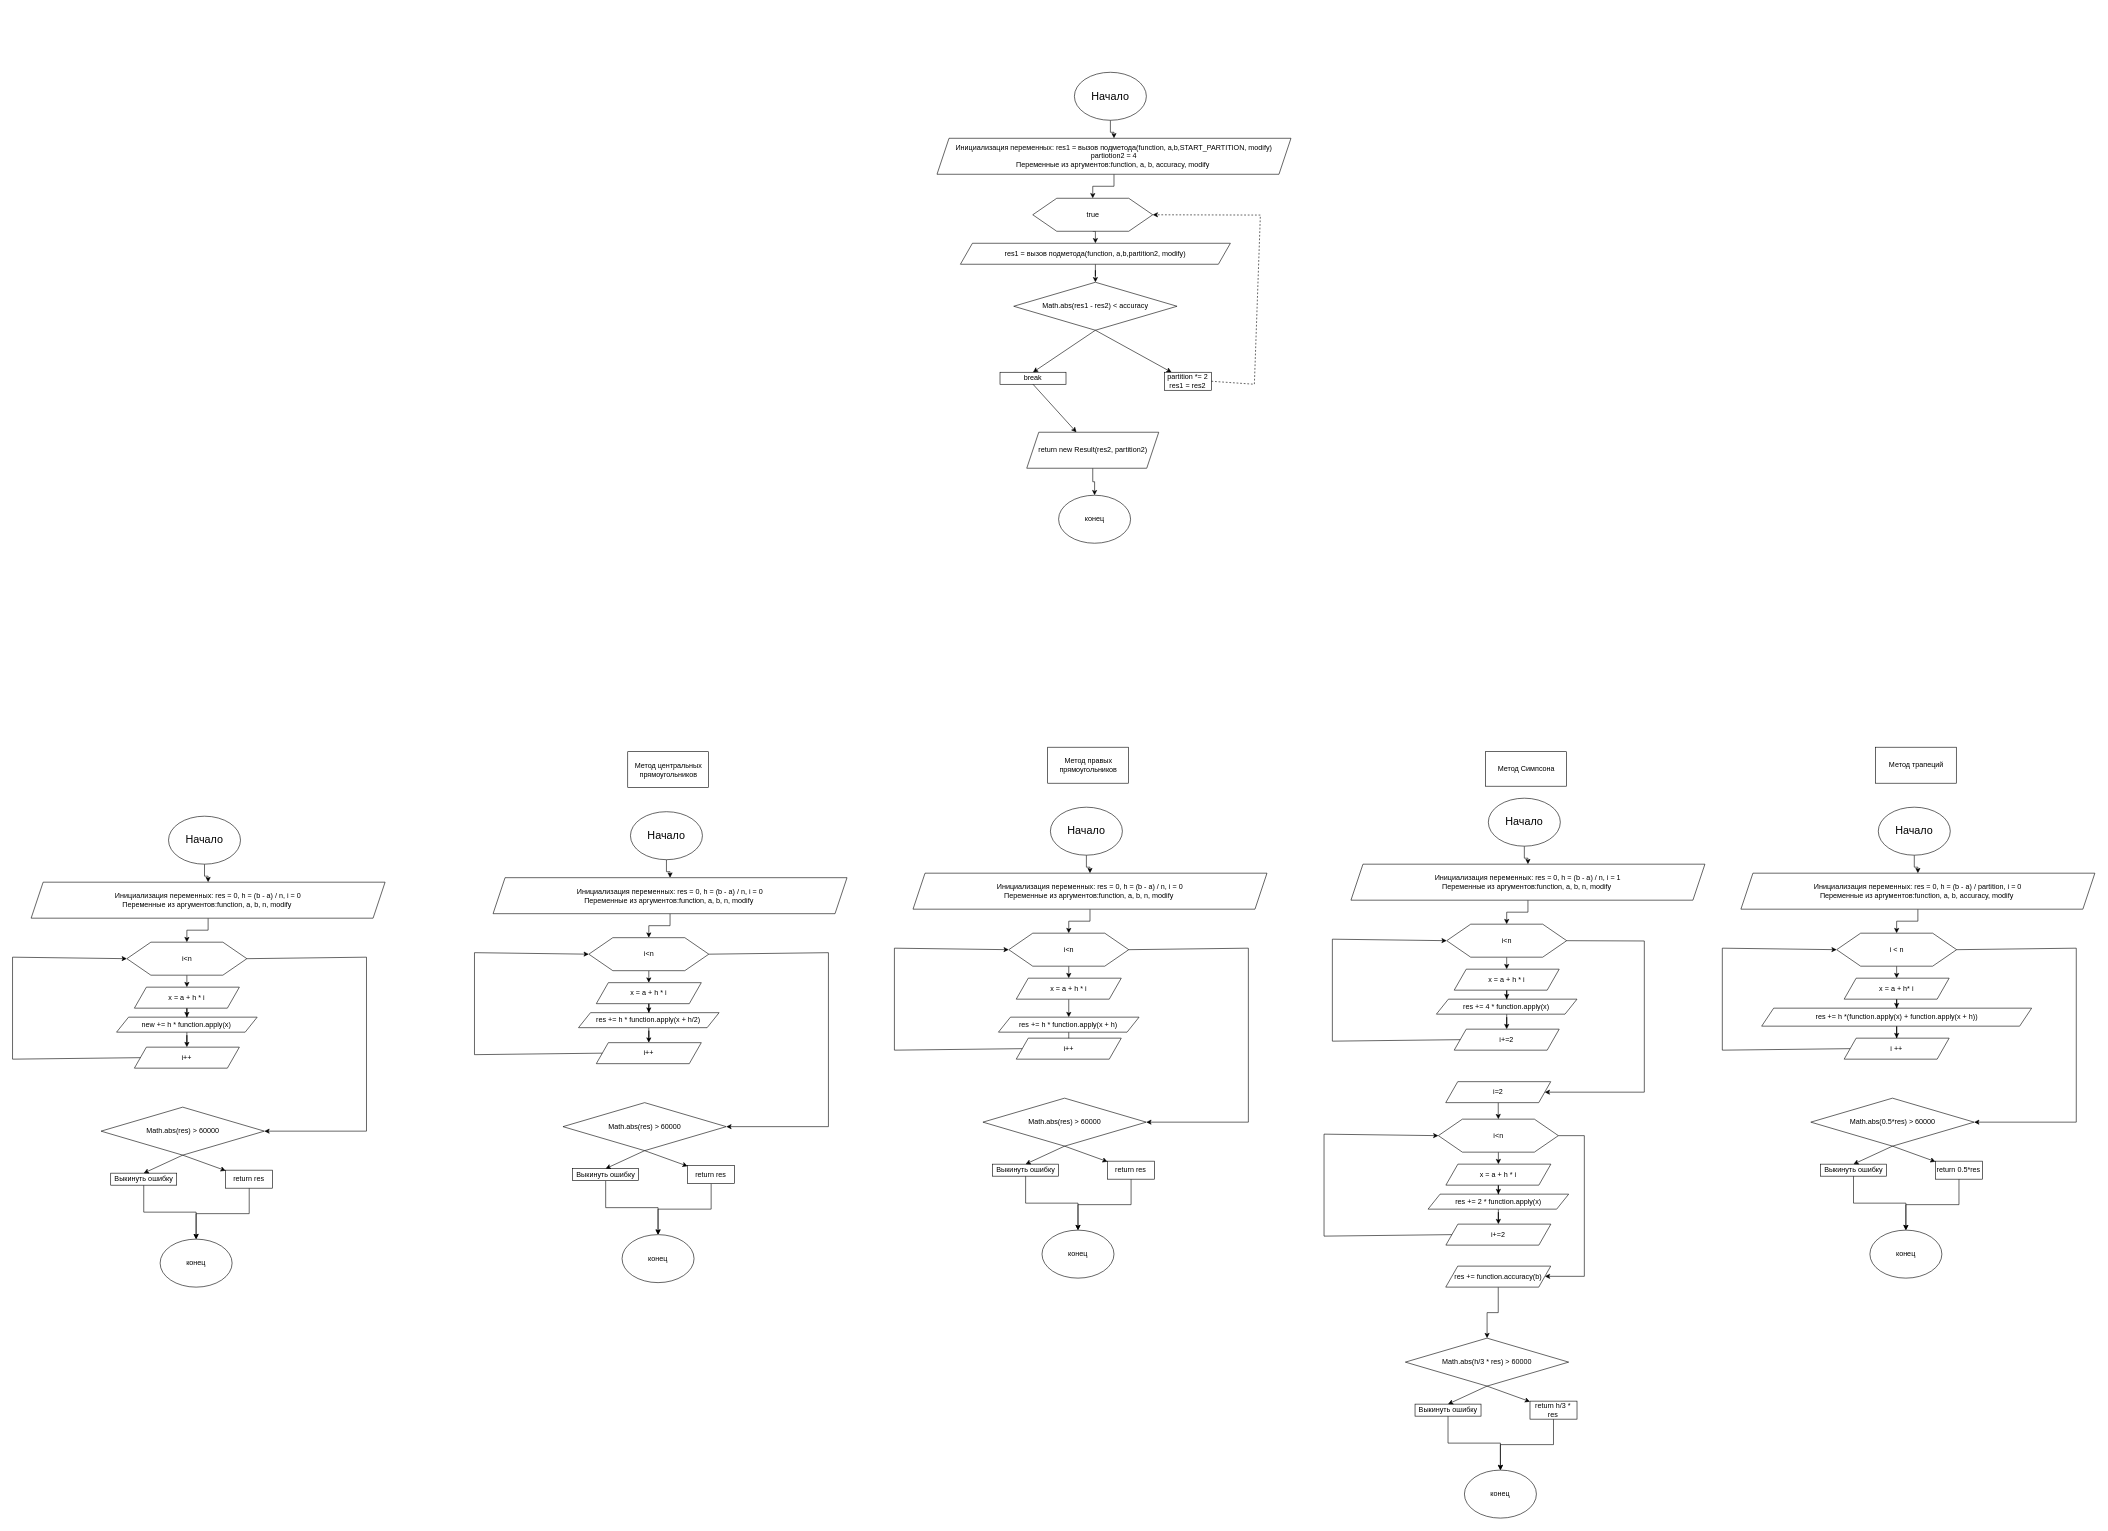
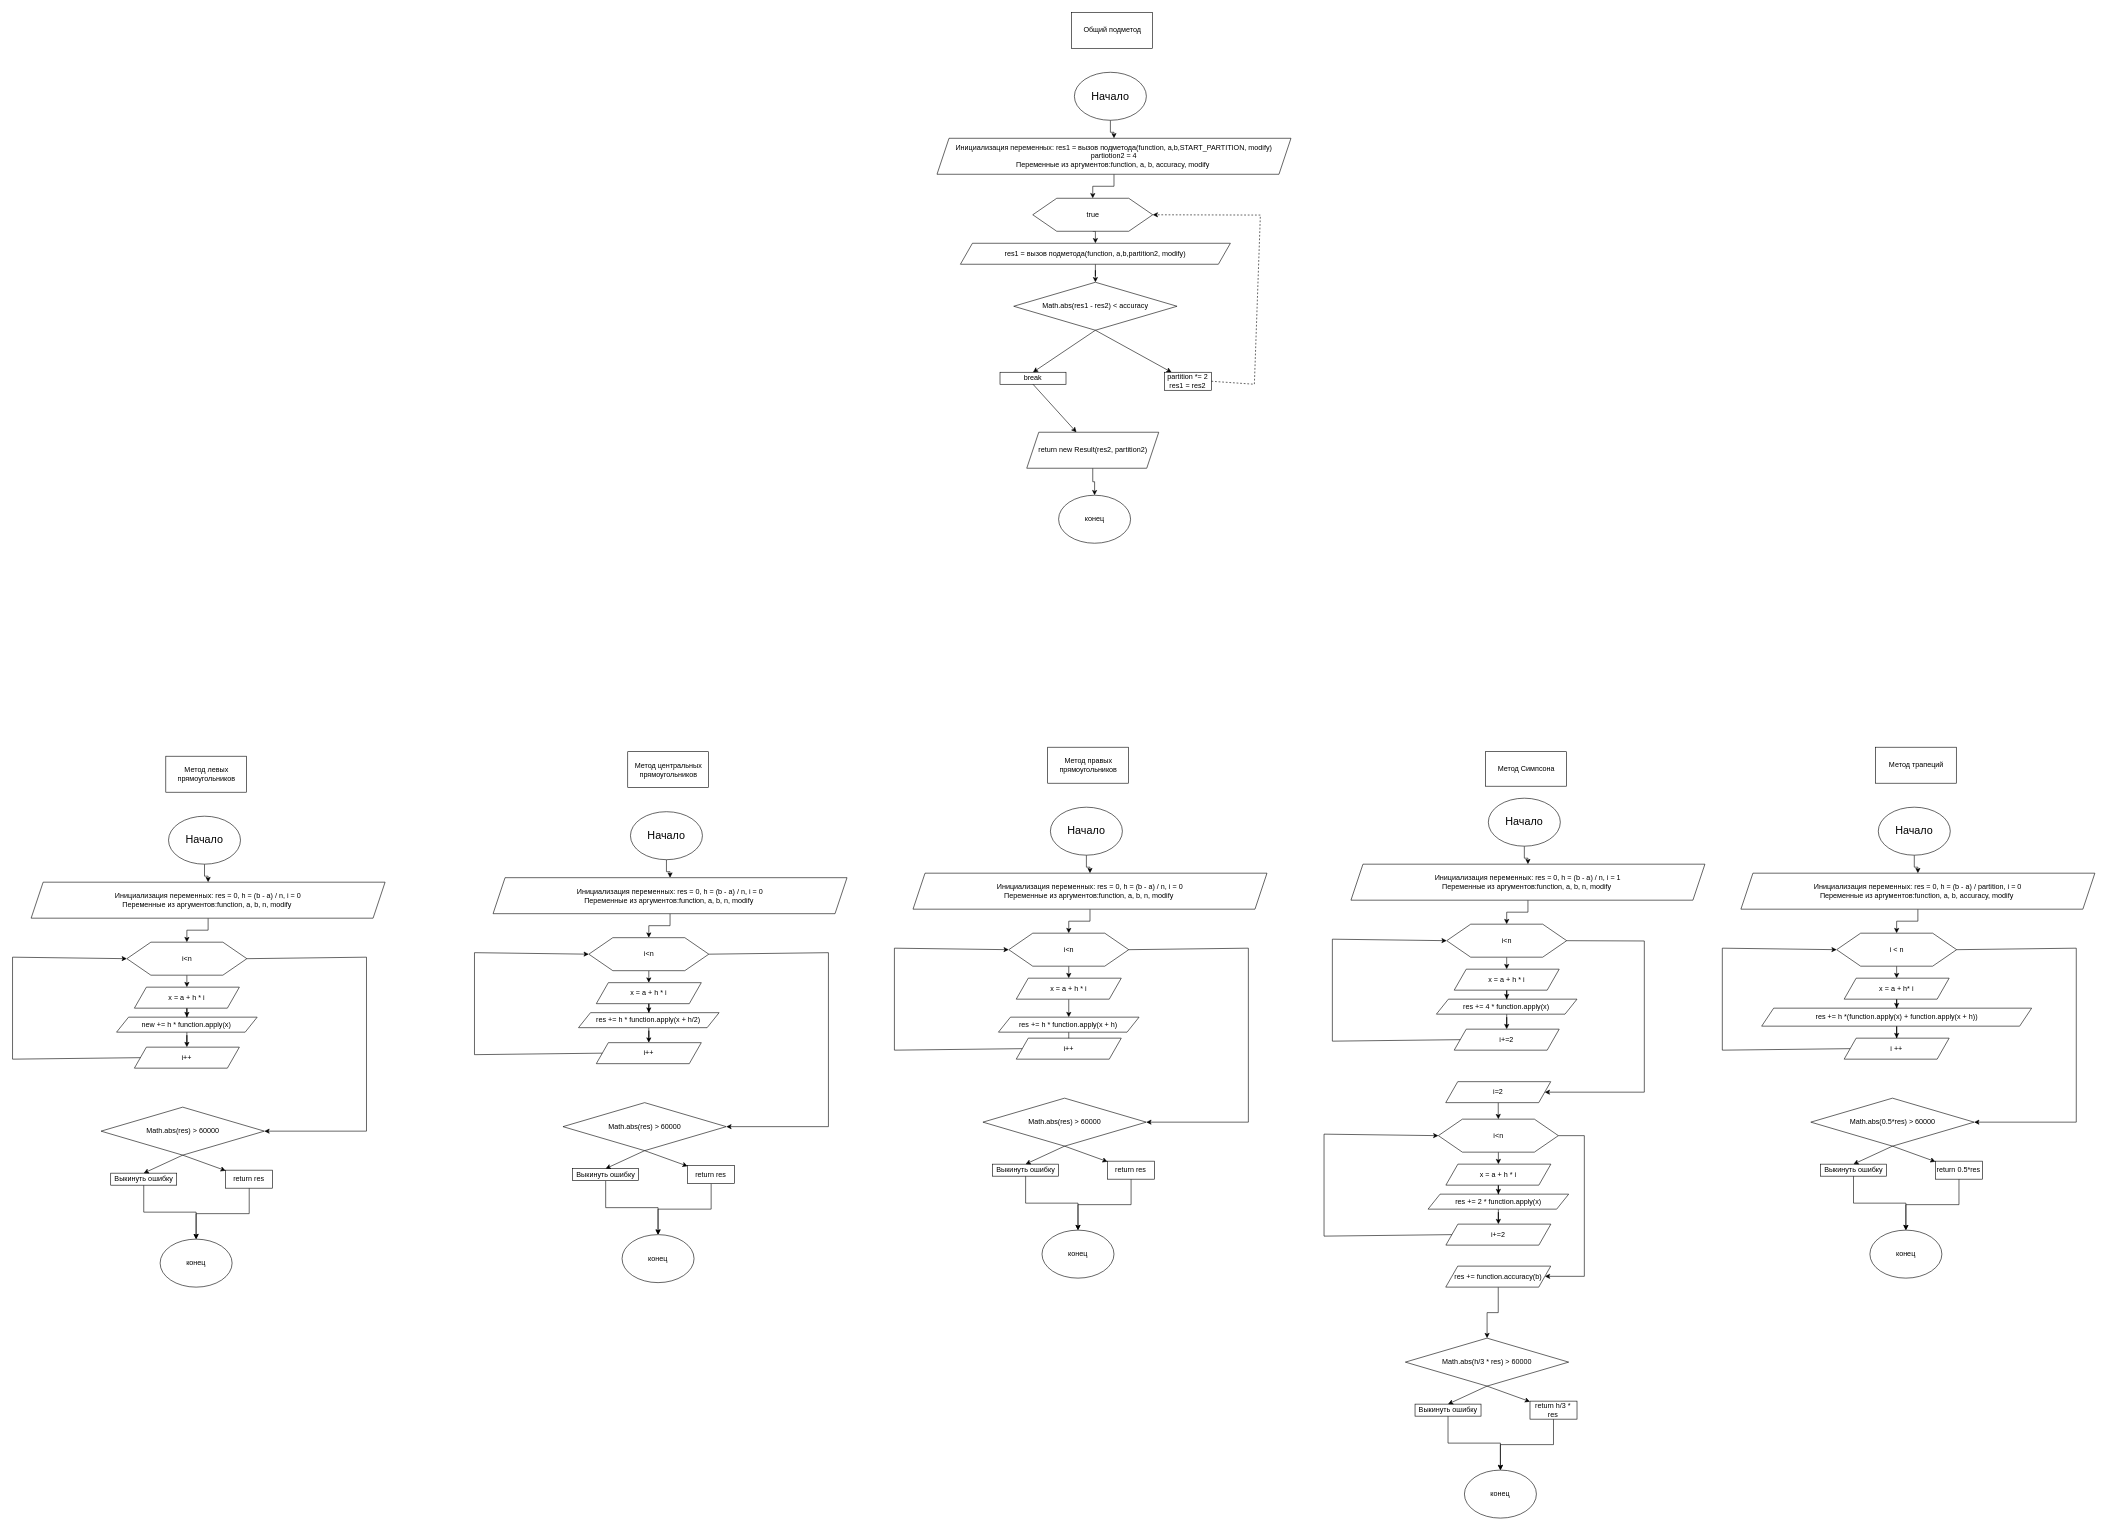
none -> (1112, 30)
none -> (206, 774)
